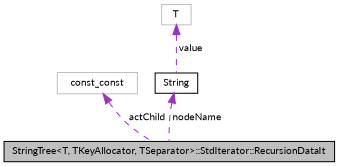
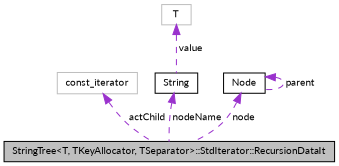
(97, 83) -> (97, 83)
none -> (244, 83)
